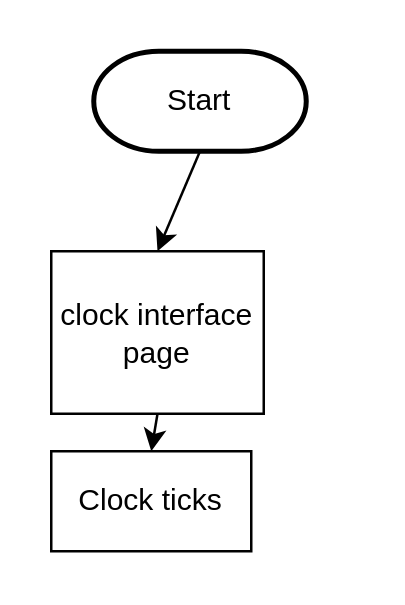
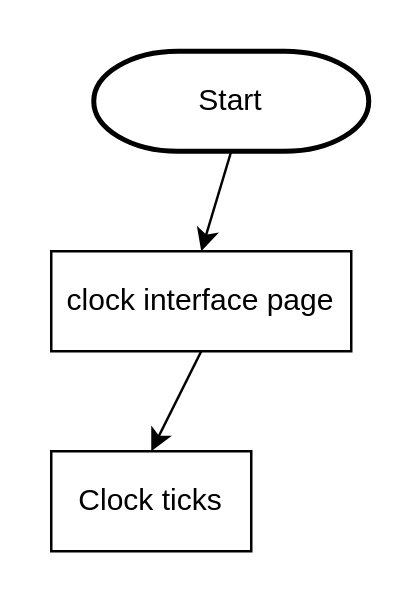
(200, 101) -> (231, 101)
(158, 333) -> (201, 301)
